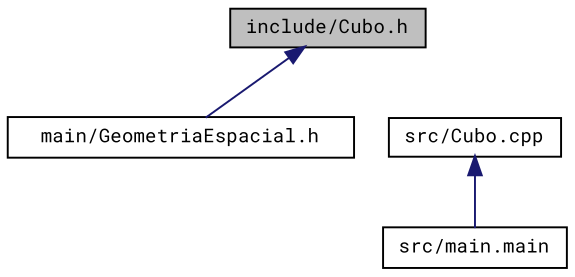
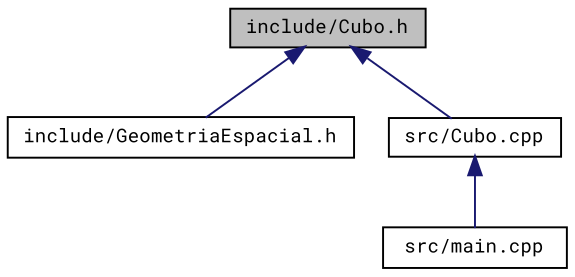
none -> (409, 88)
(181, 137) -> (181, 137)
(475, 248) -> (475, 248)
